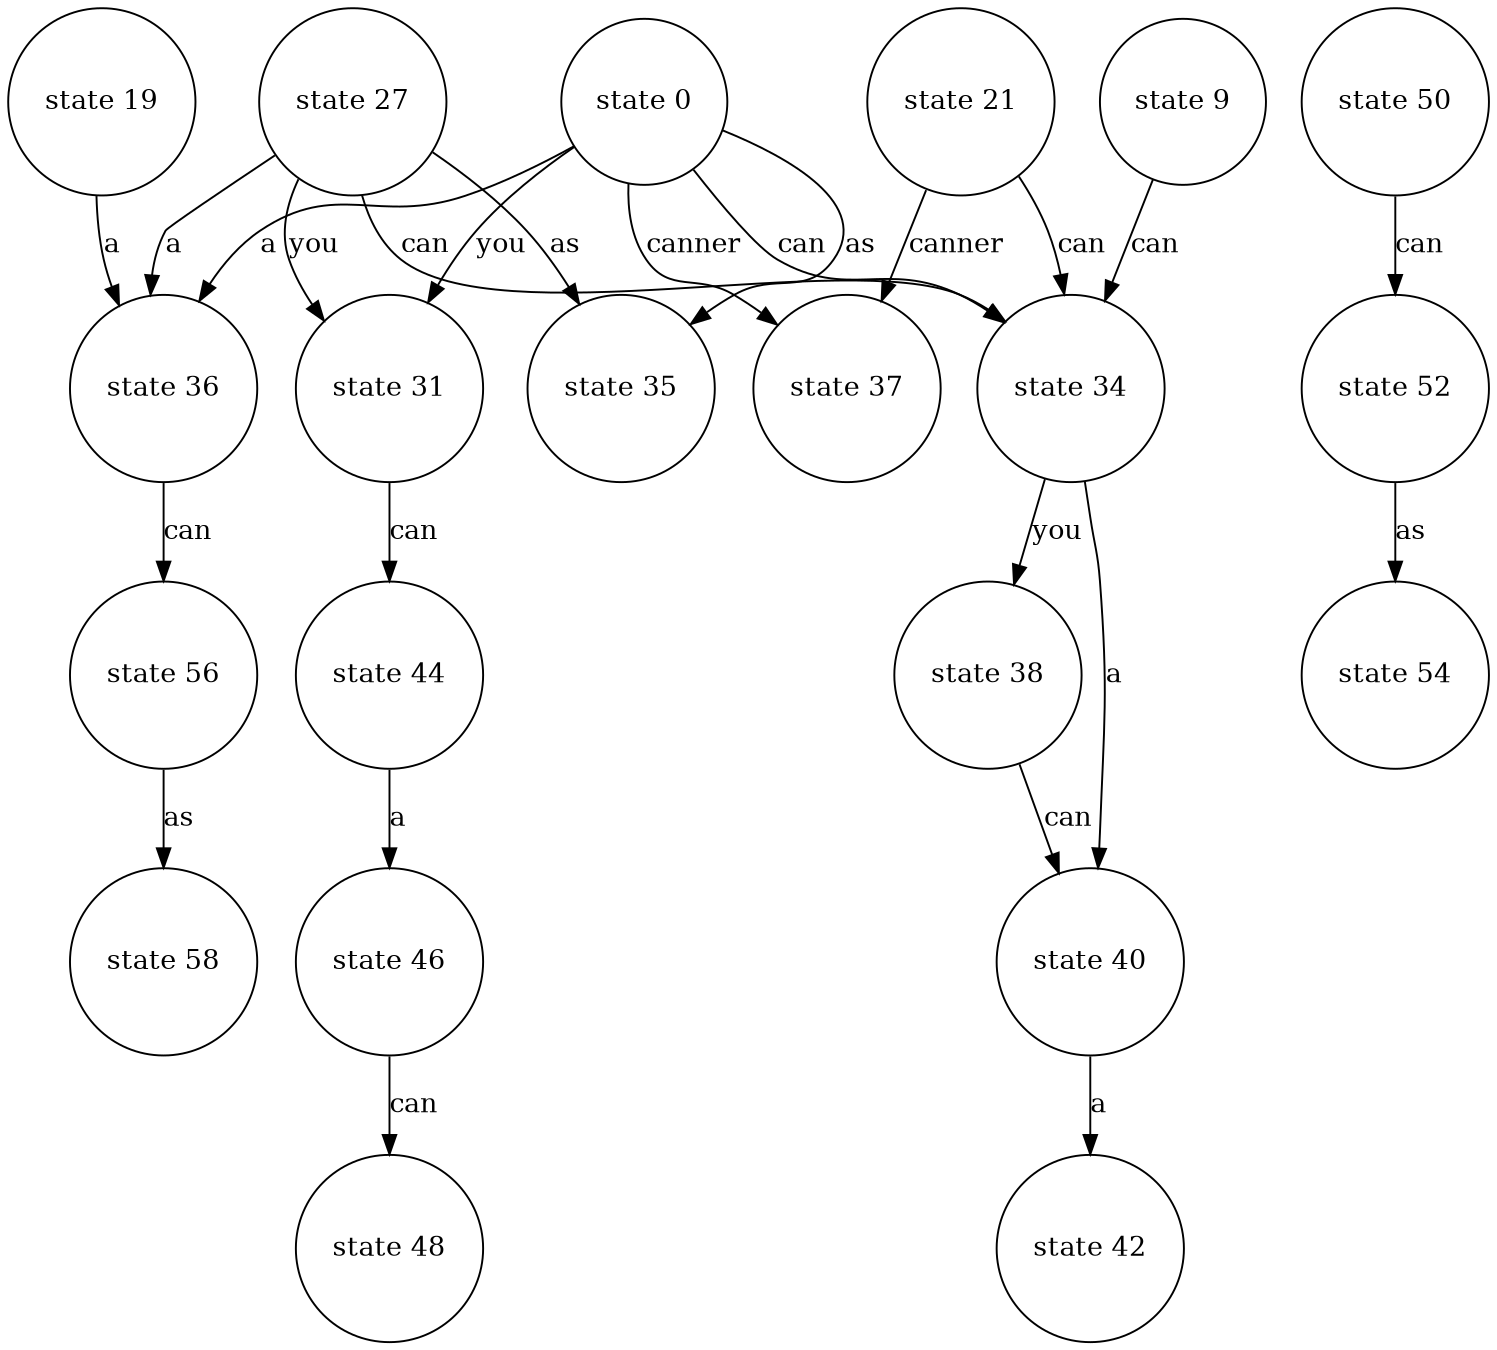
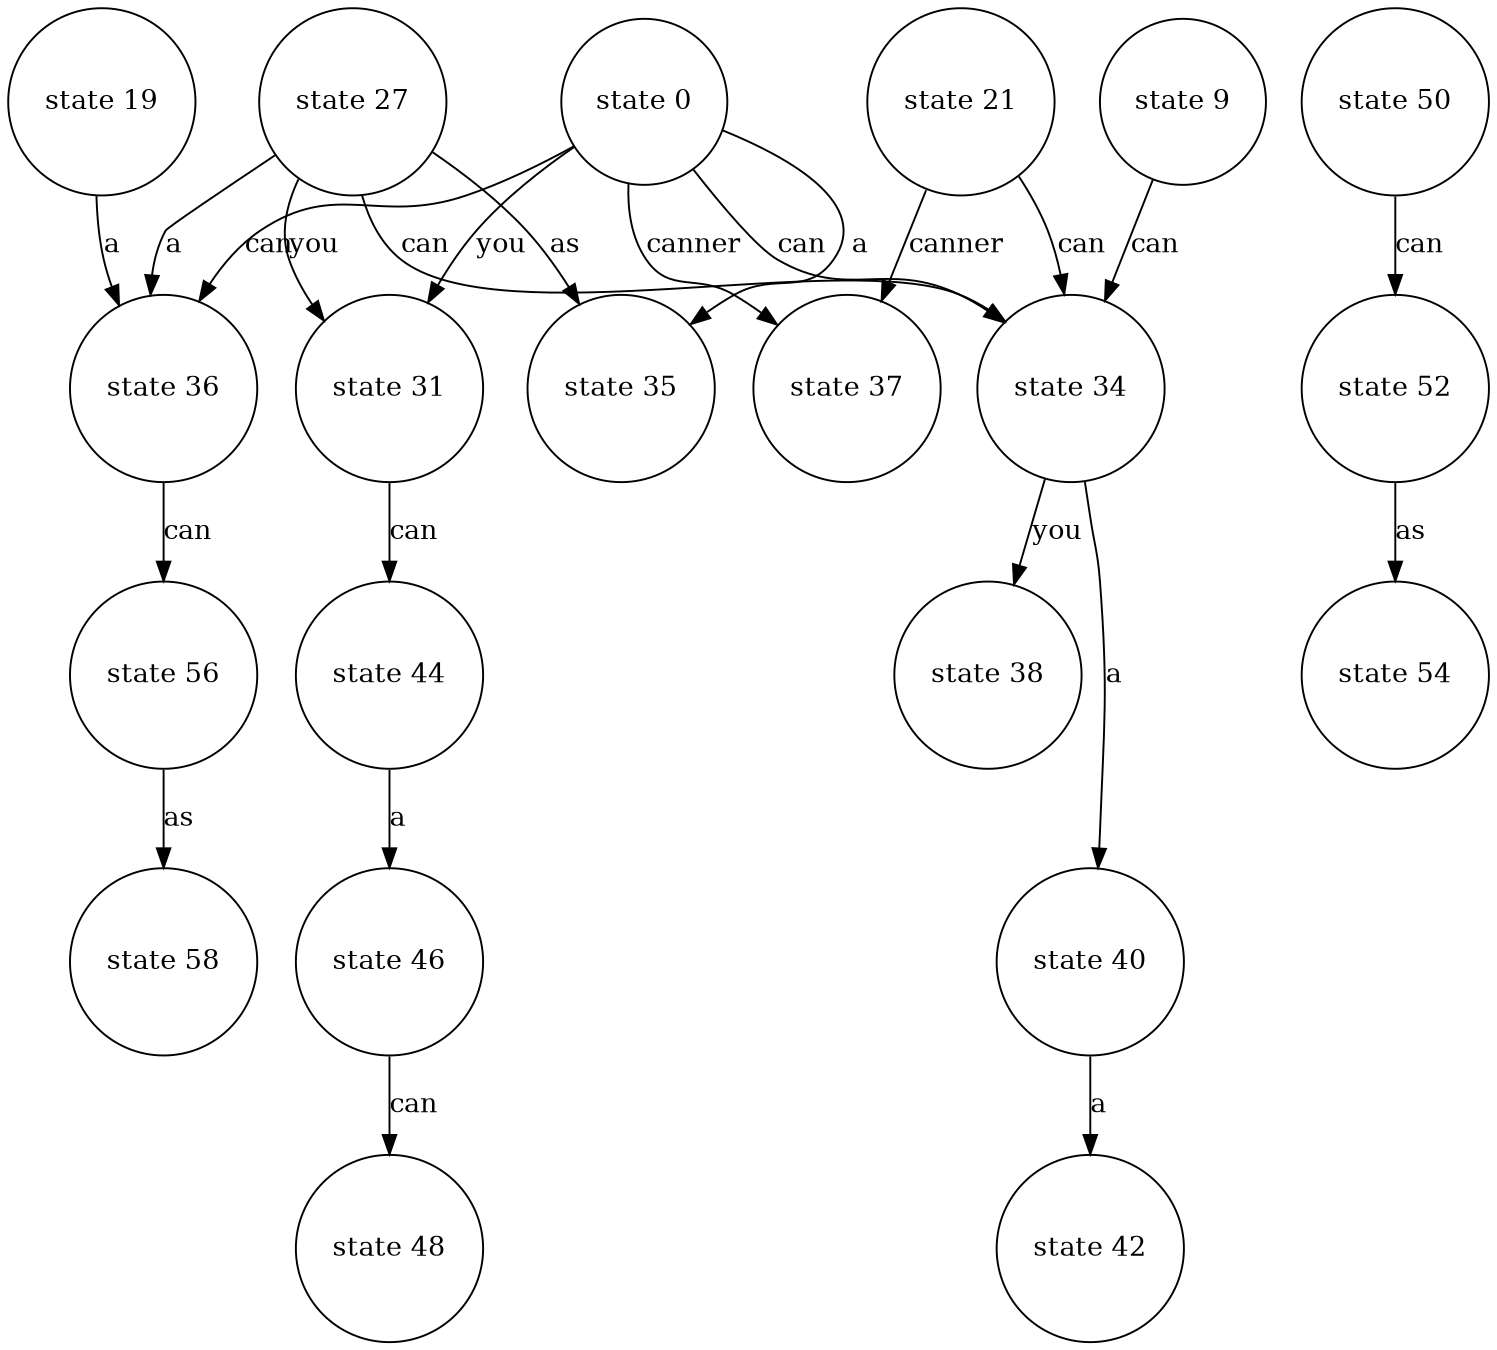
(269, 245) -> (269, 245)
(861, 245) -> (861, 245)
(1036, 810) -> none
